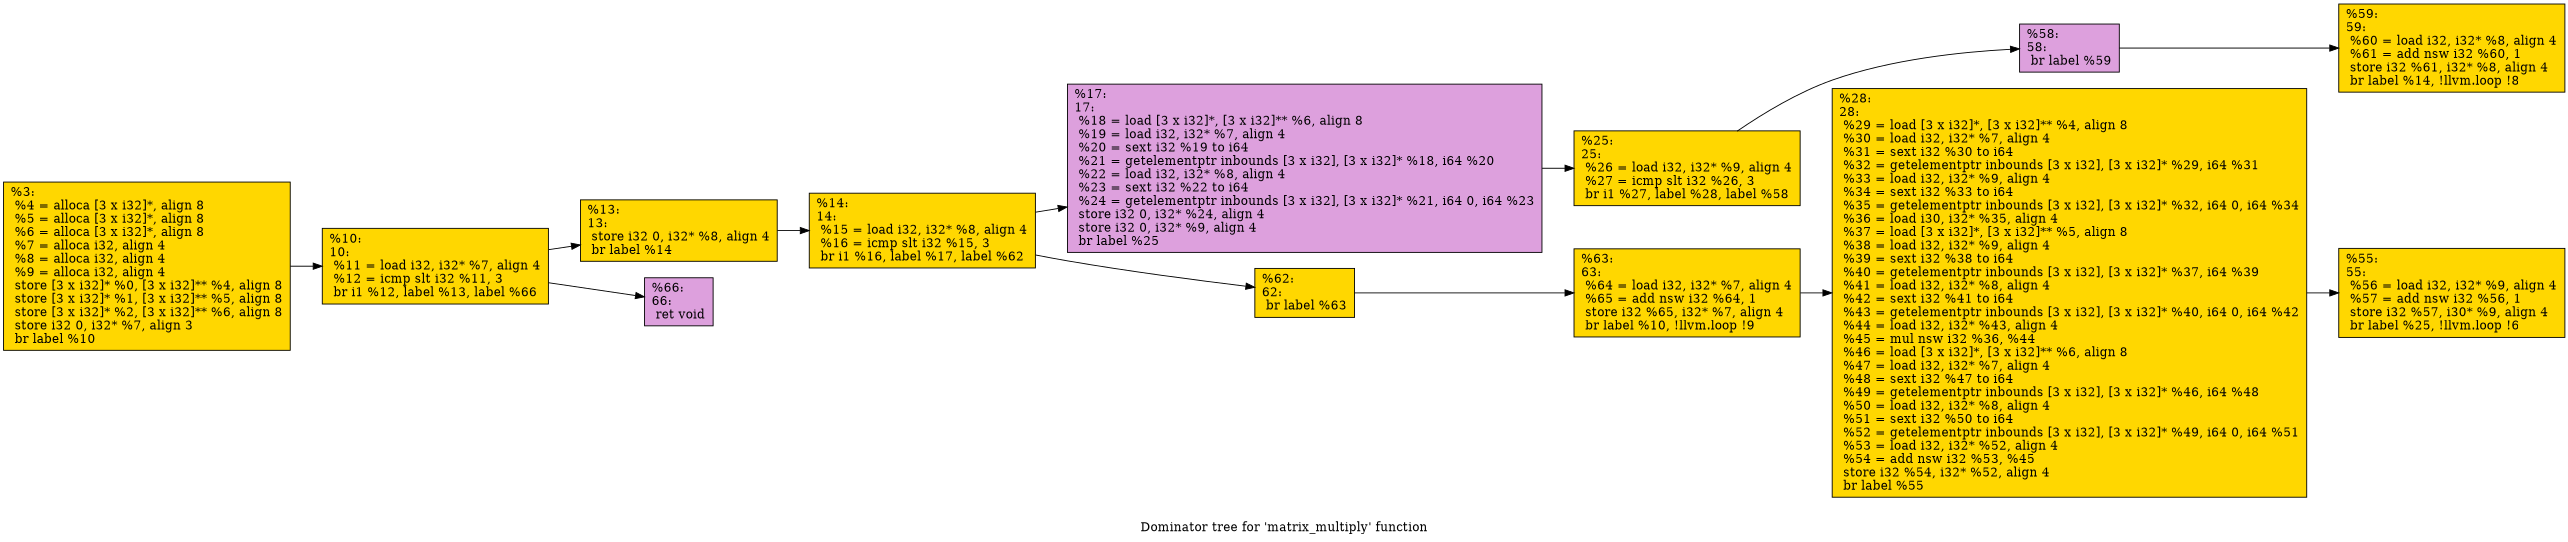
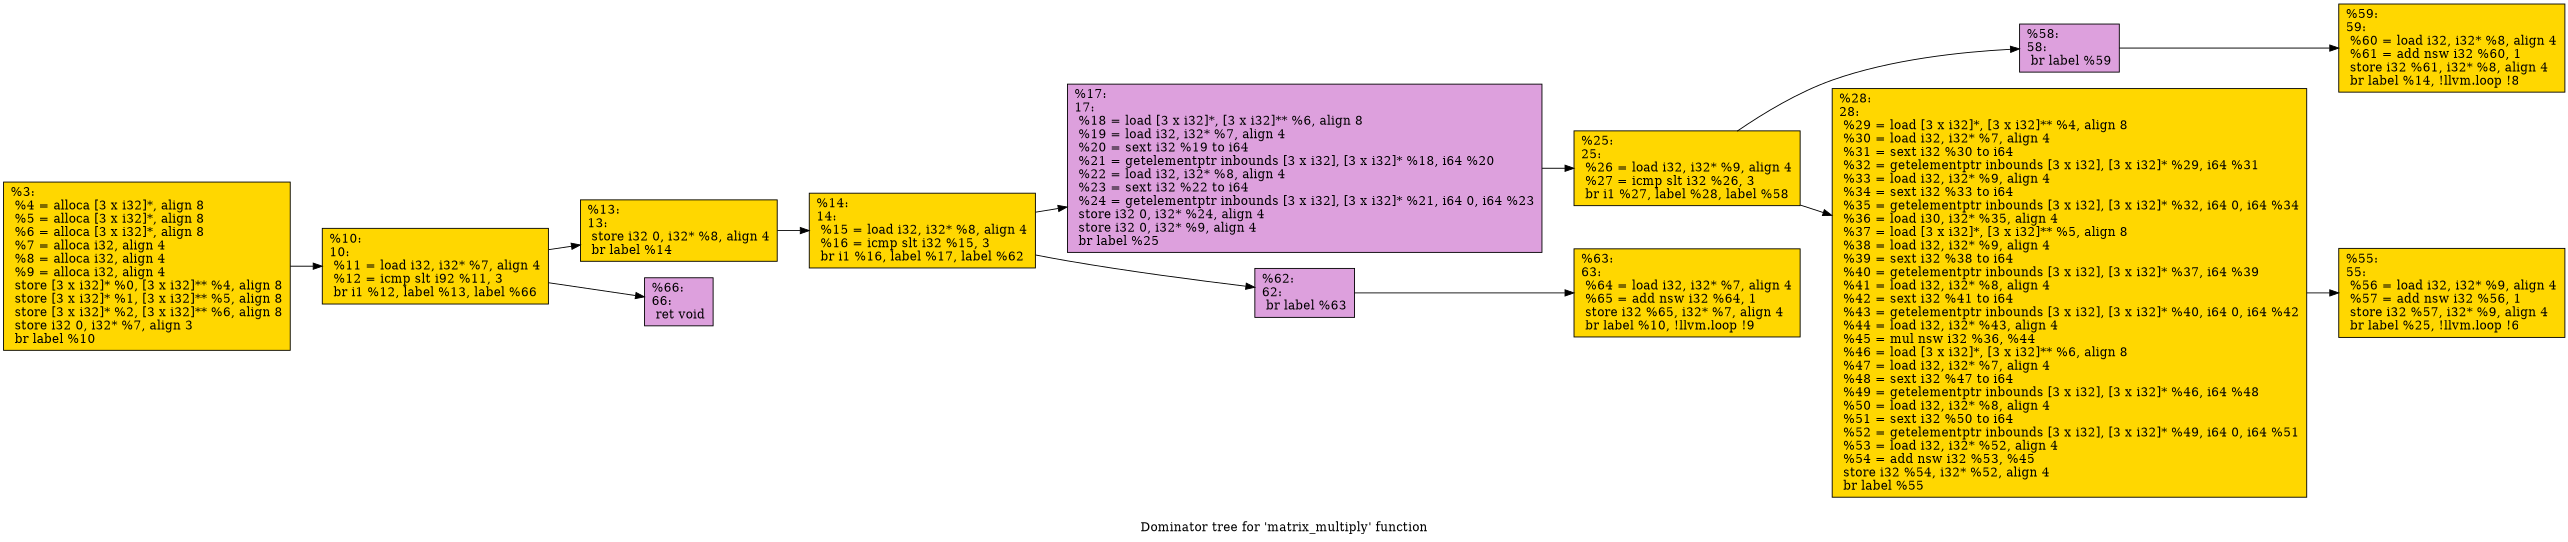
(417, 279) -> (417, 279)
(1305, 293) -> (1305, 293)
(1812, 293) -> (1812, 209)
(2447, 312) -> (2447, 312)
